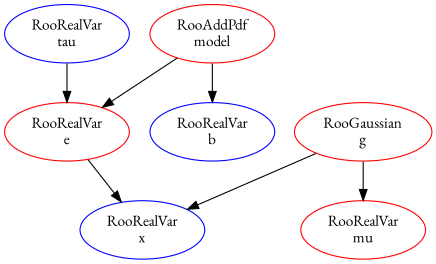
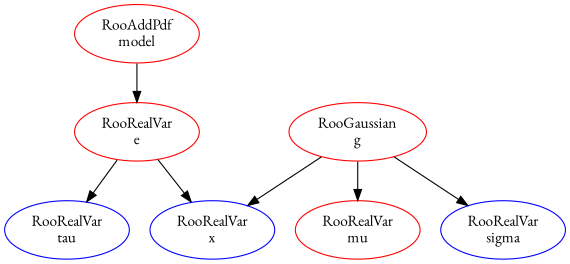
(67, 77) -> (105, 177)
(212, 132) -> none
none -> (503, 230)
